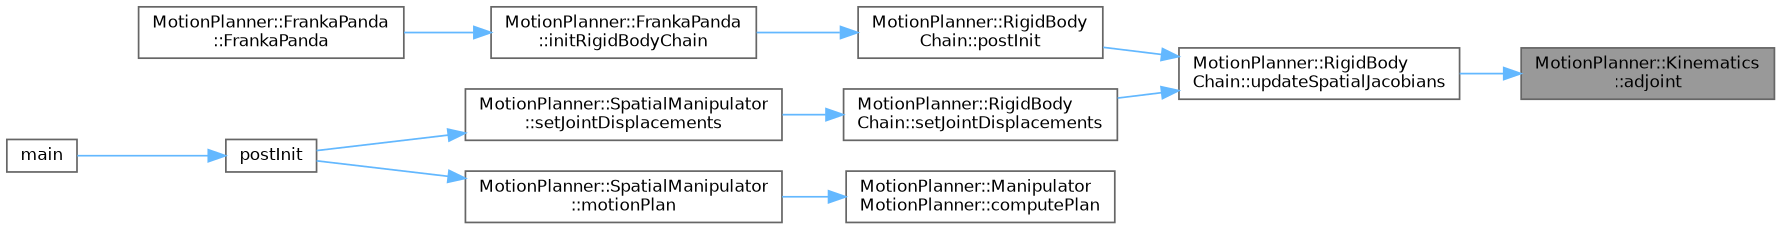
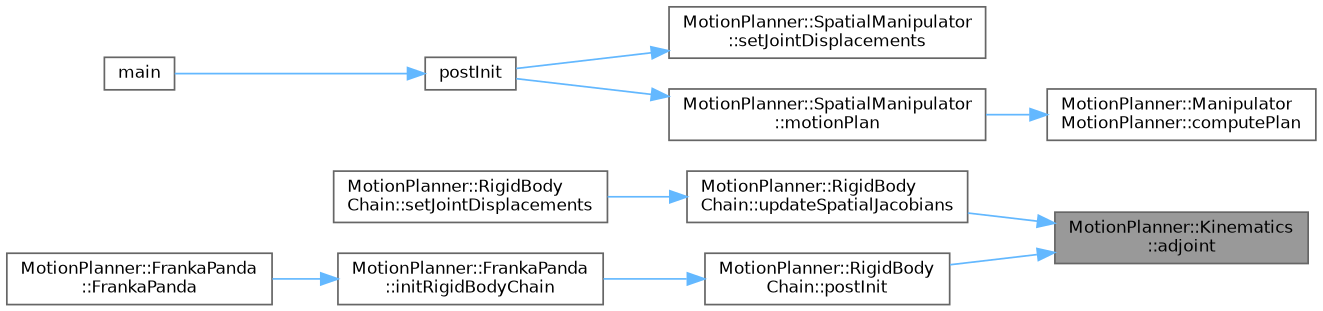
(1132, 51) -> (993, 260)
(804, 115) -> none
